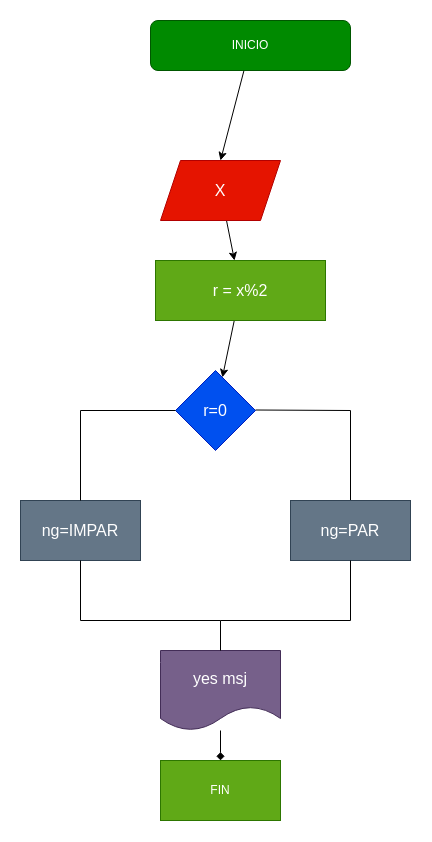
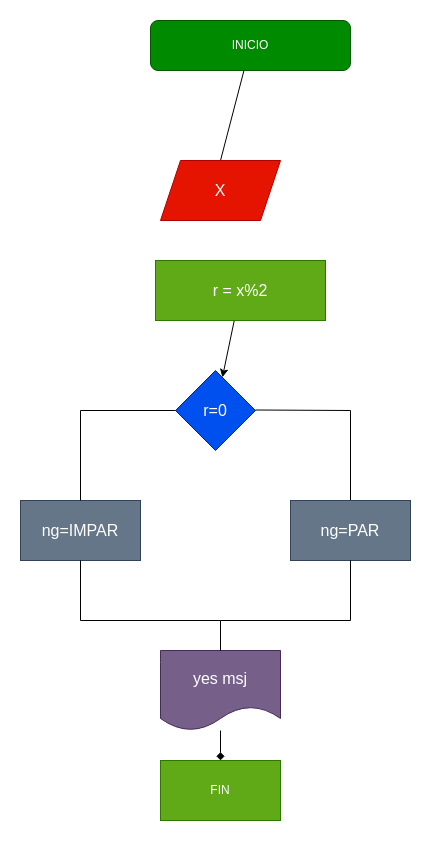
(223, 152) -> (222, 155)
(230, 237) -> none
